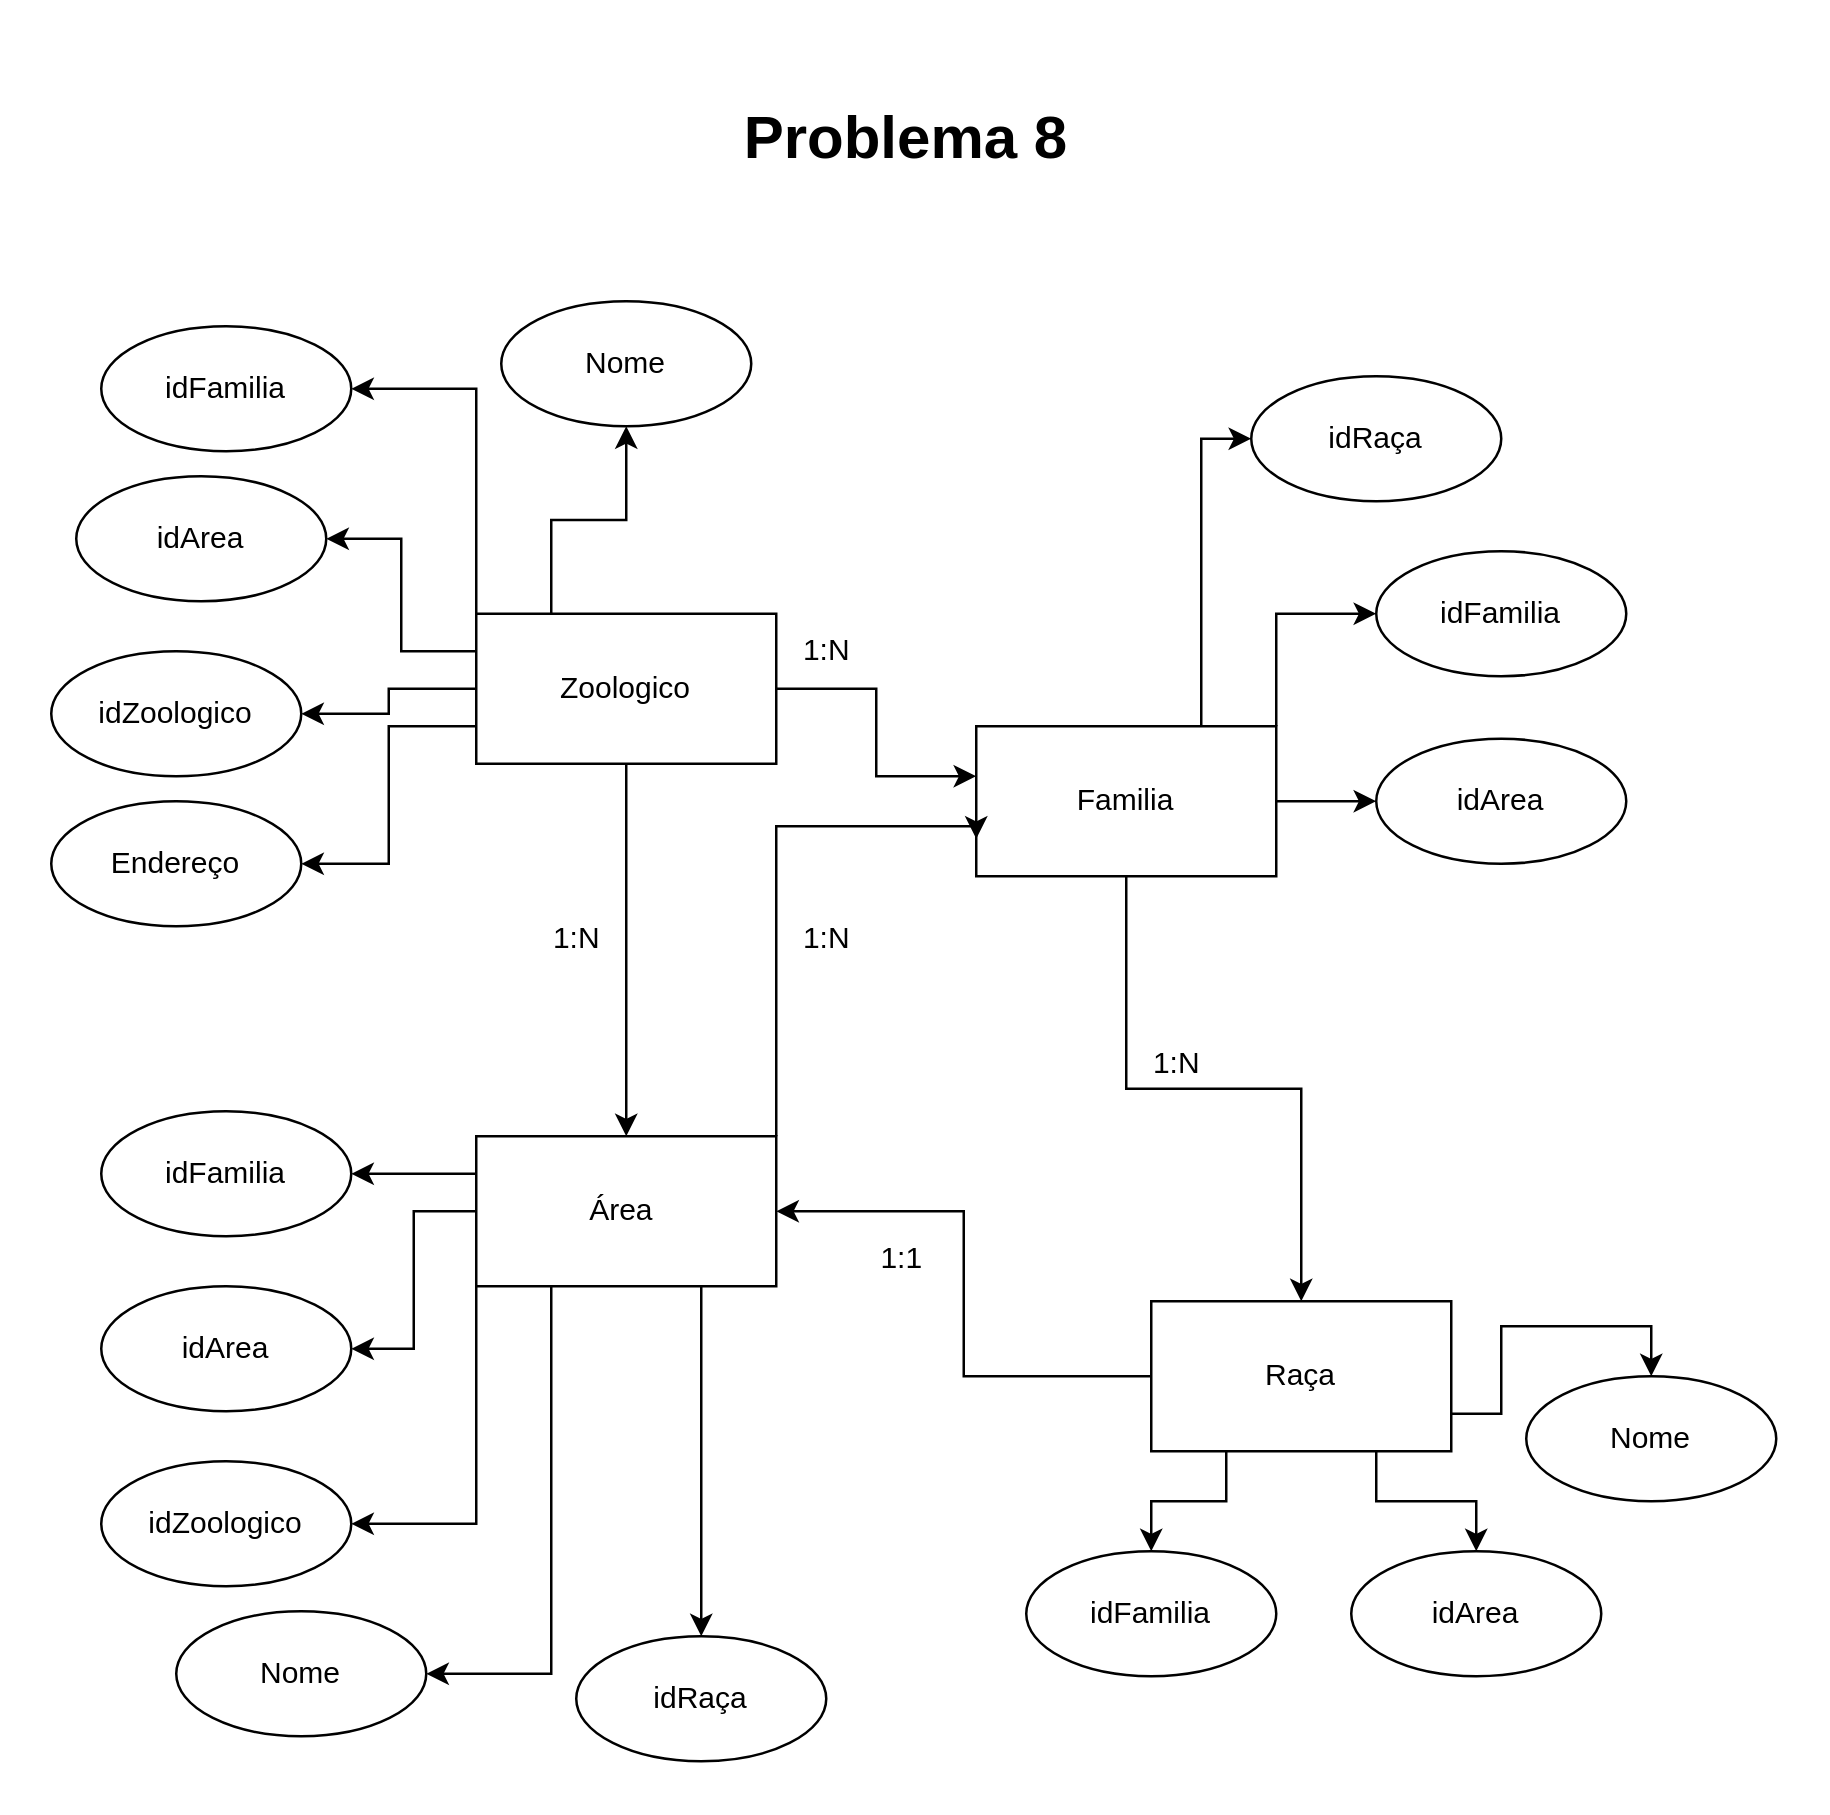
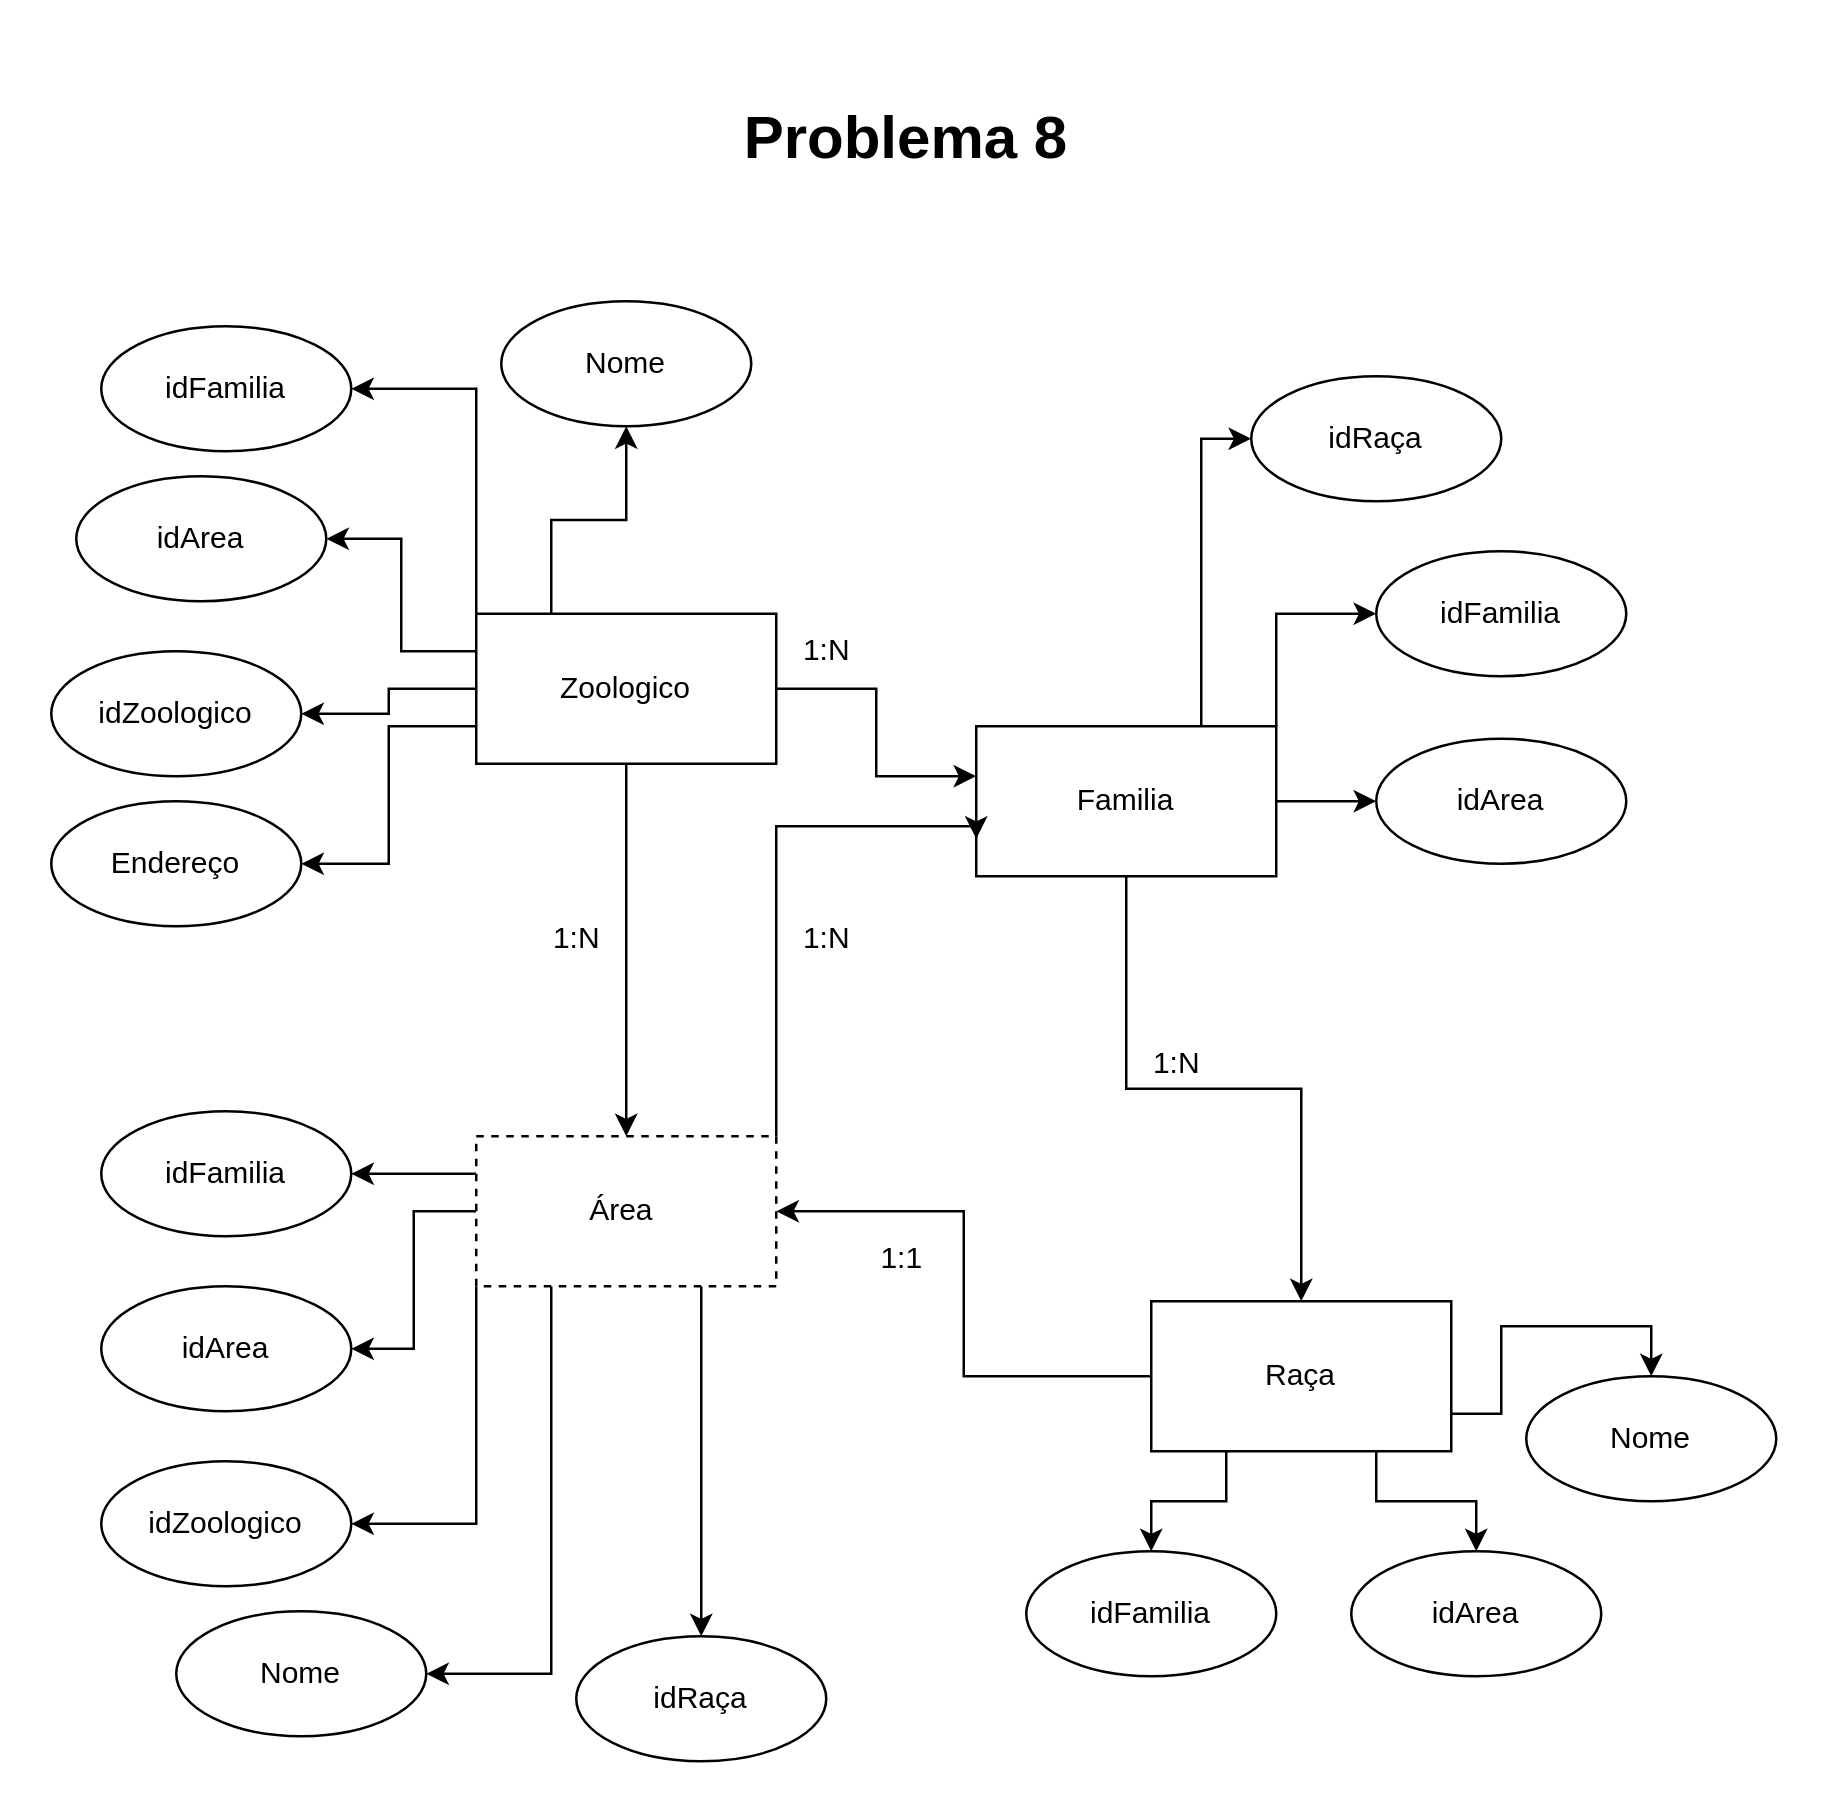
(626, 1211) -> (626, 1211)
